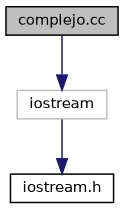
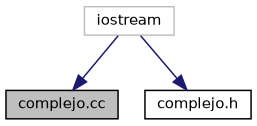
(62, 55) -> (100, 57)
(62, 188) -> (198, 105)
